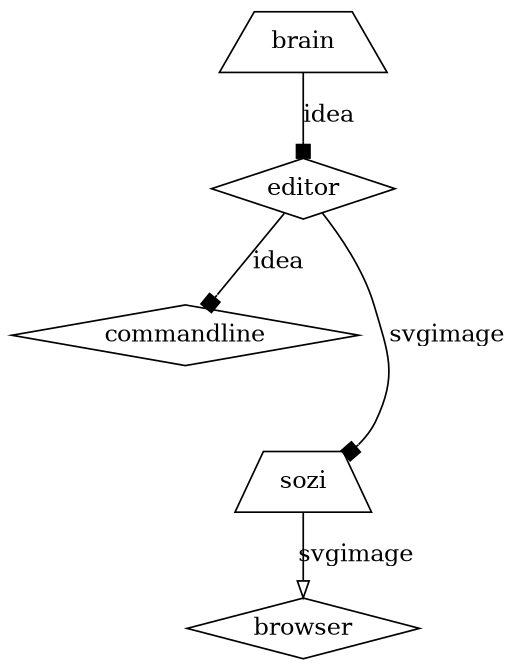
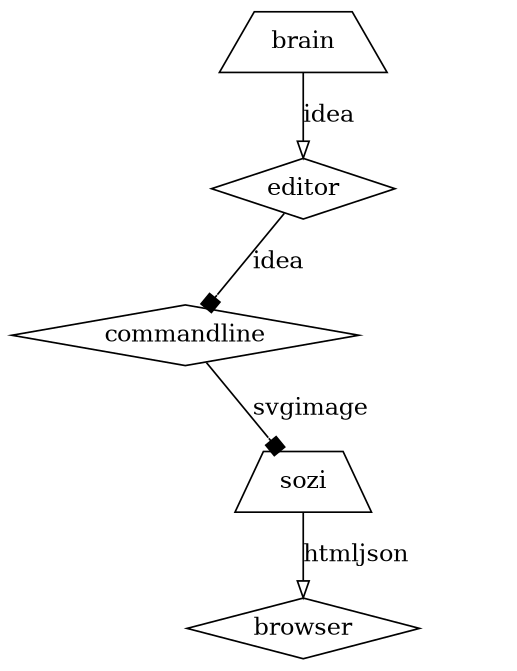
(303, 107) -> (303, 107)
(380, 326) -> (237, 400)
(356, 555) -> (356, 555)
